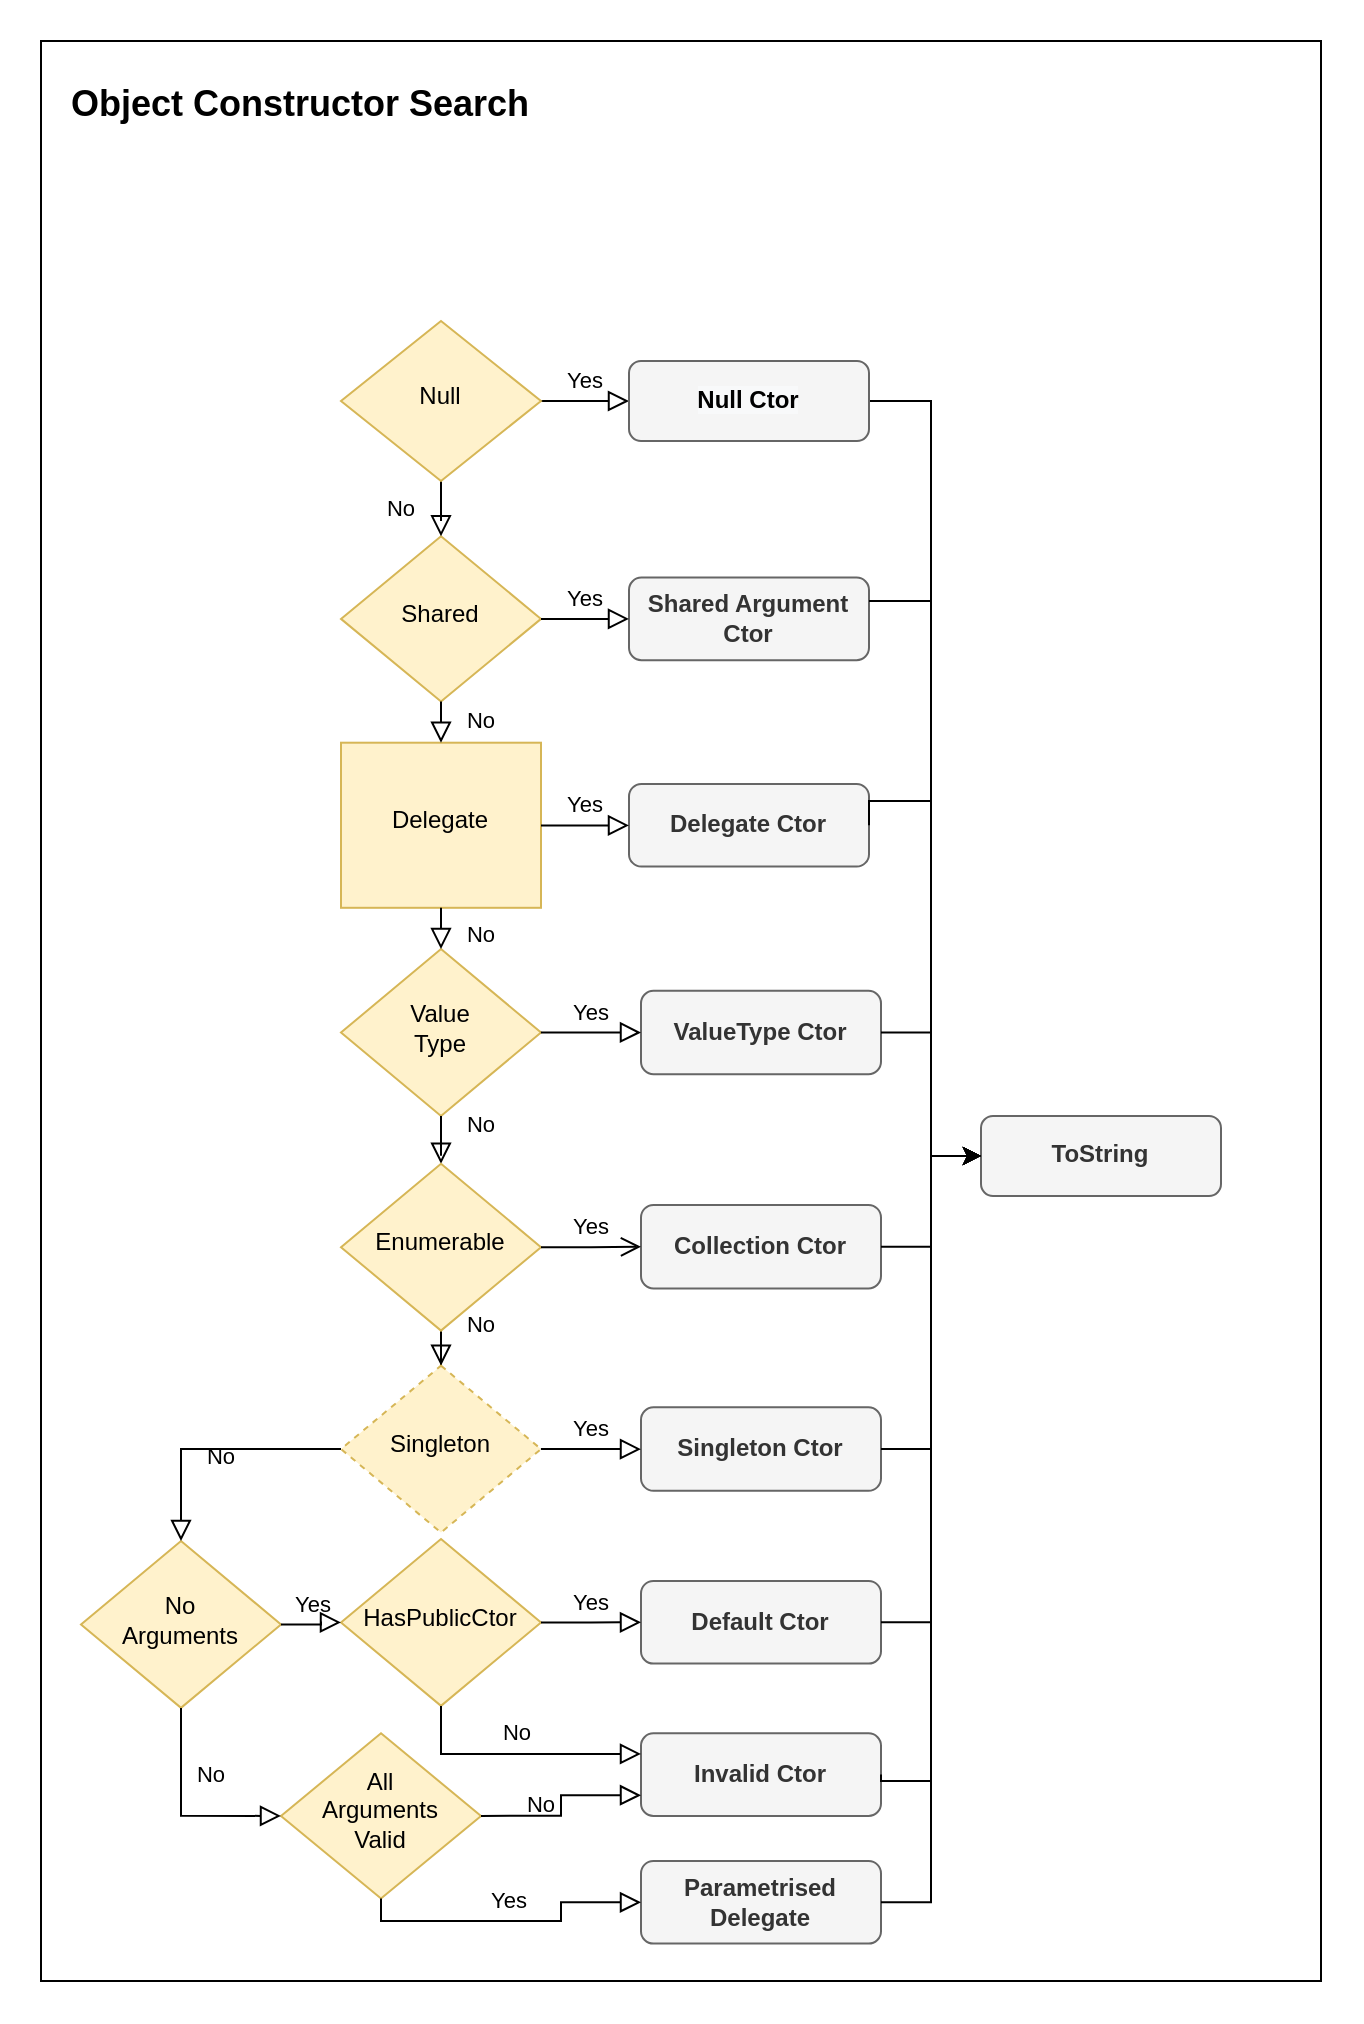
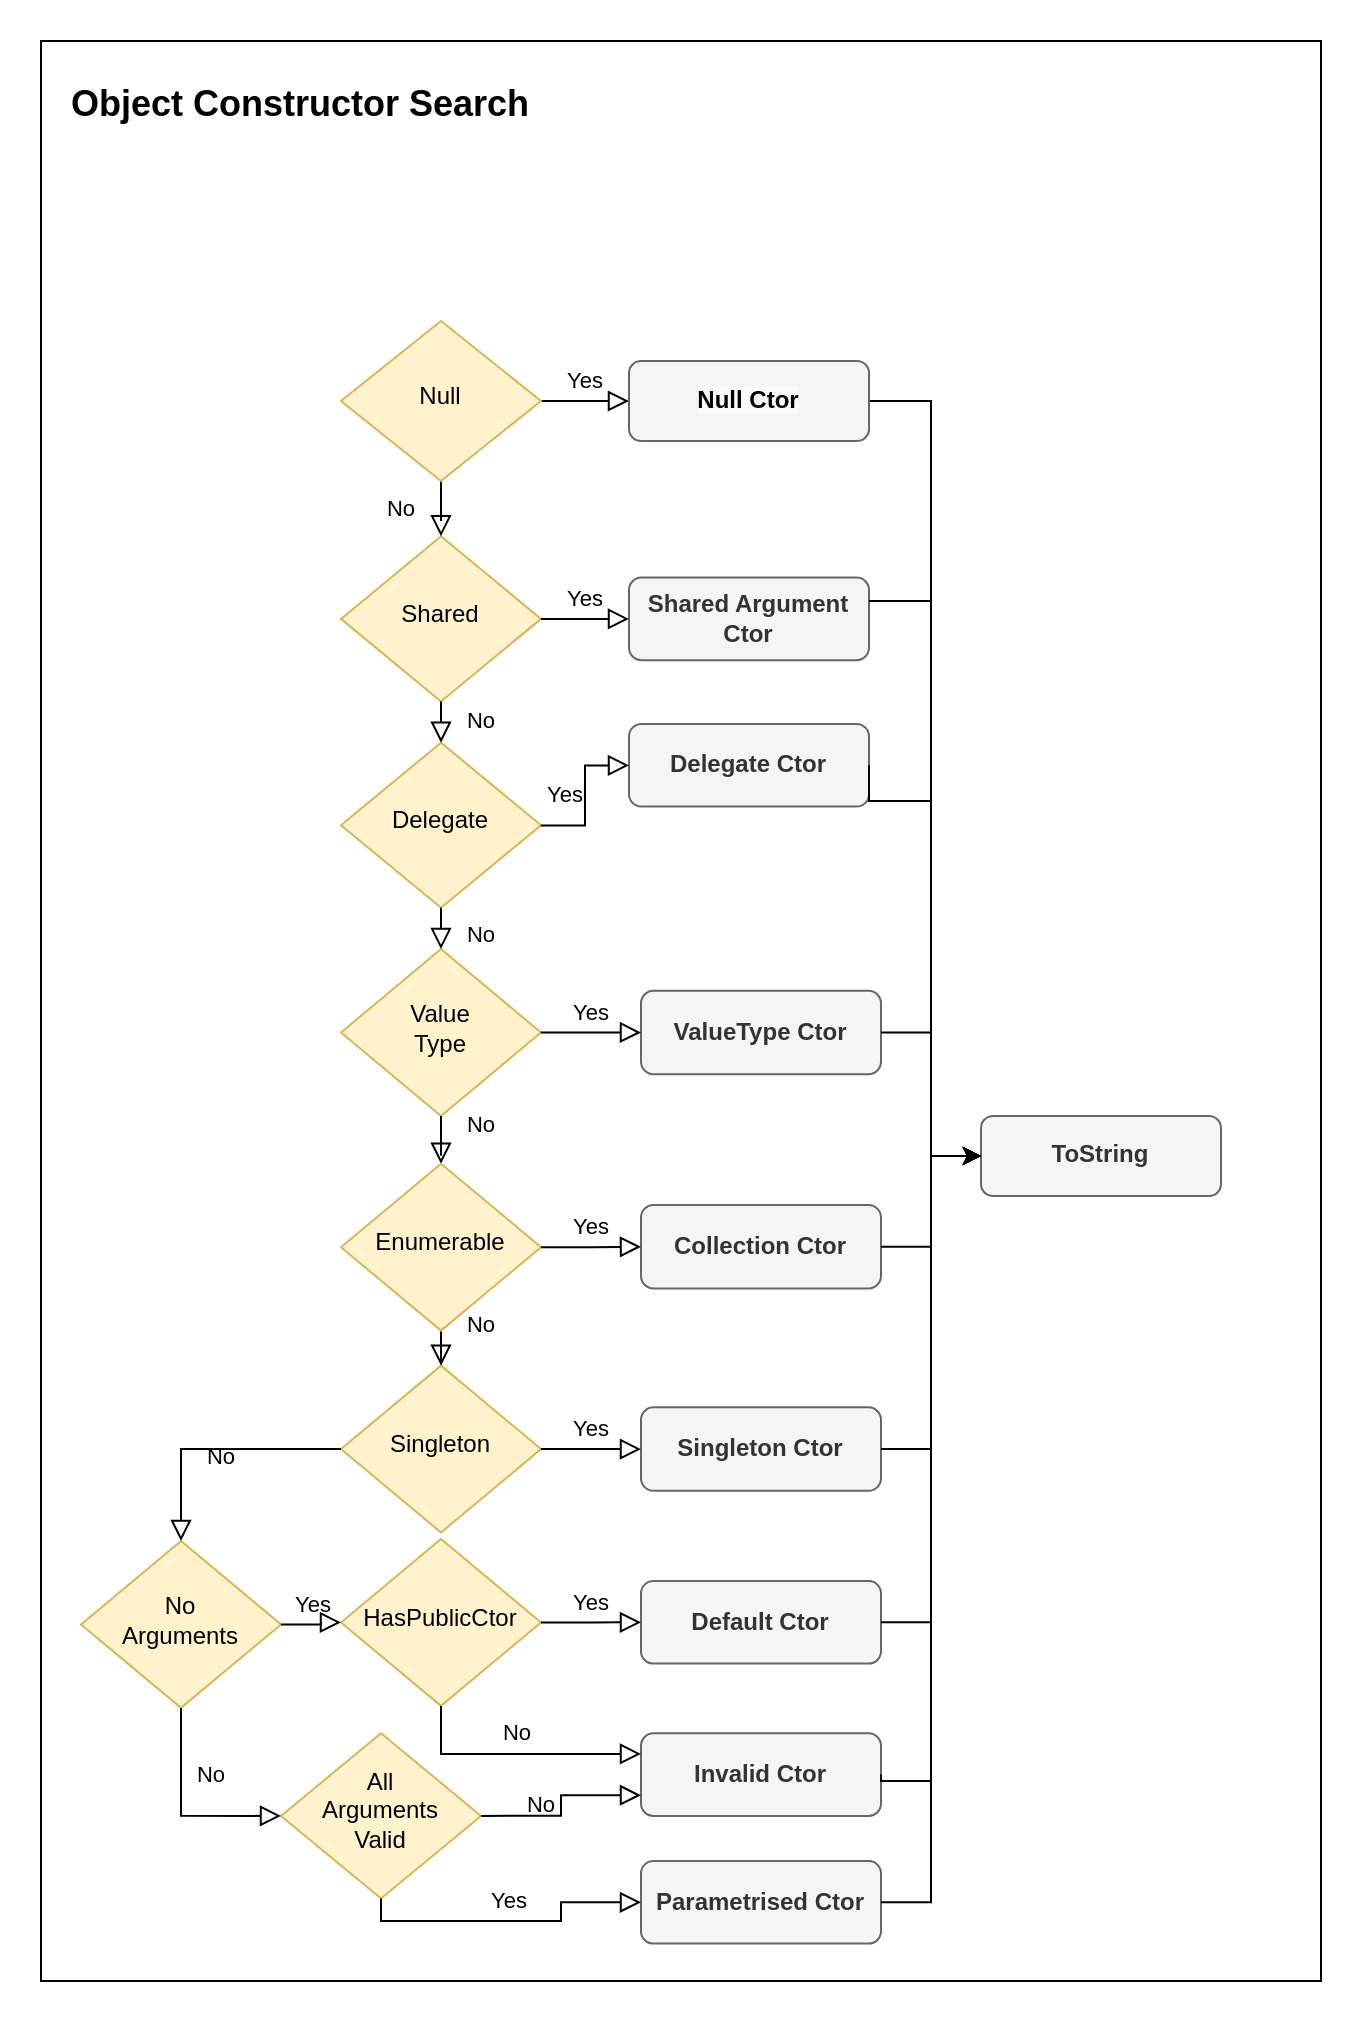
(441, 825) -> (441, 825)
(749, 825) -> (749, 765)
(627, 1247) -> (619, 1247)
(441, 1449) -> (441, 1449)
(761, 1903) -> (761, 1903)
